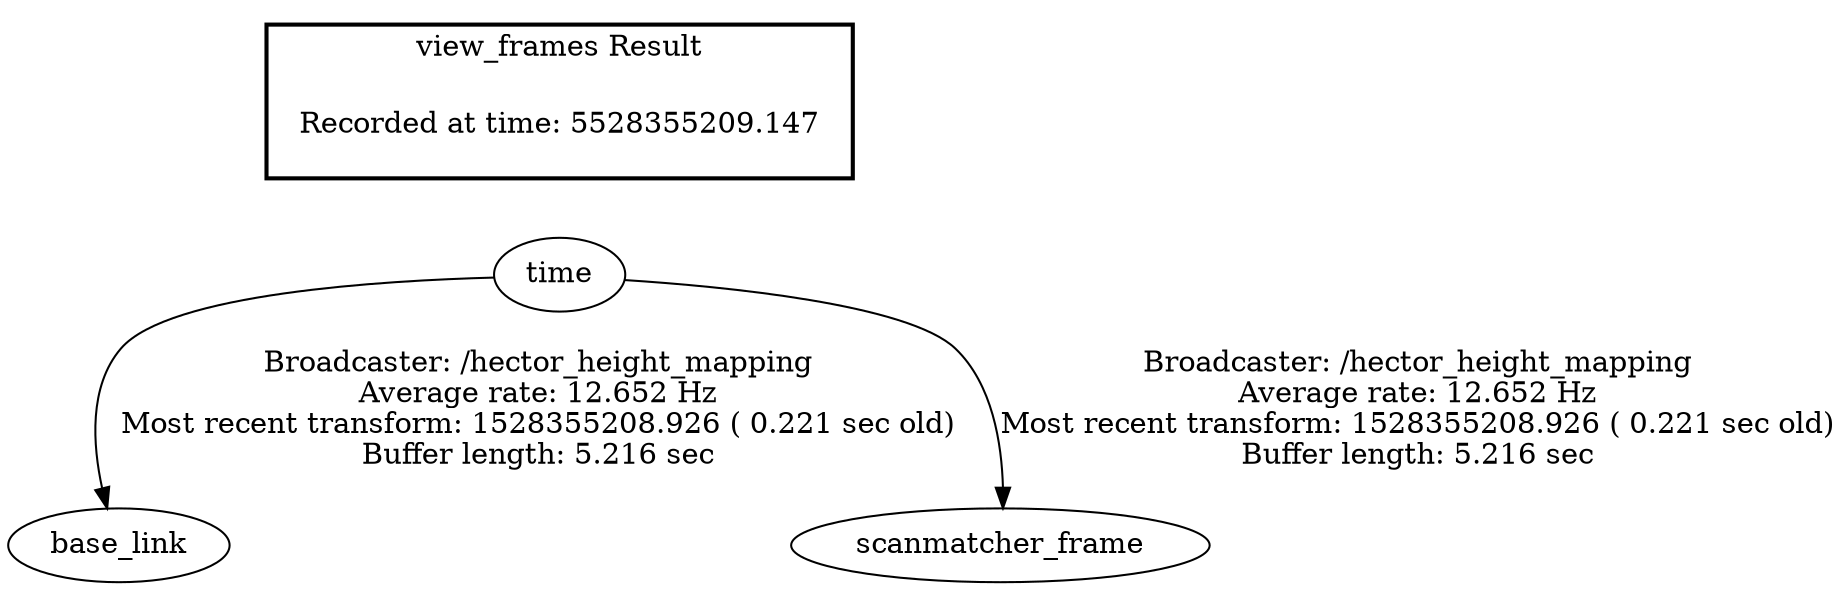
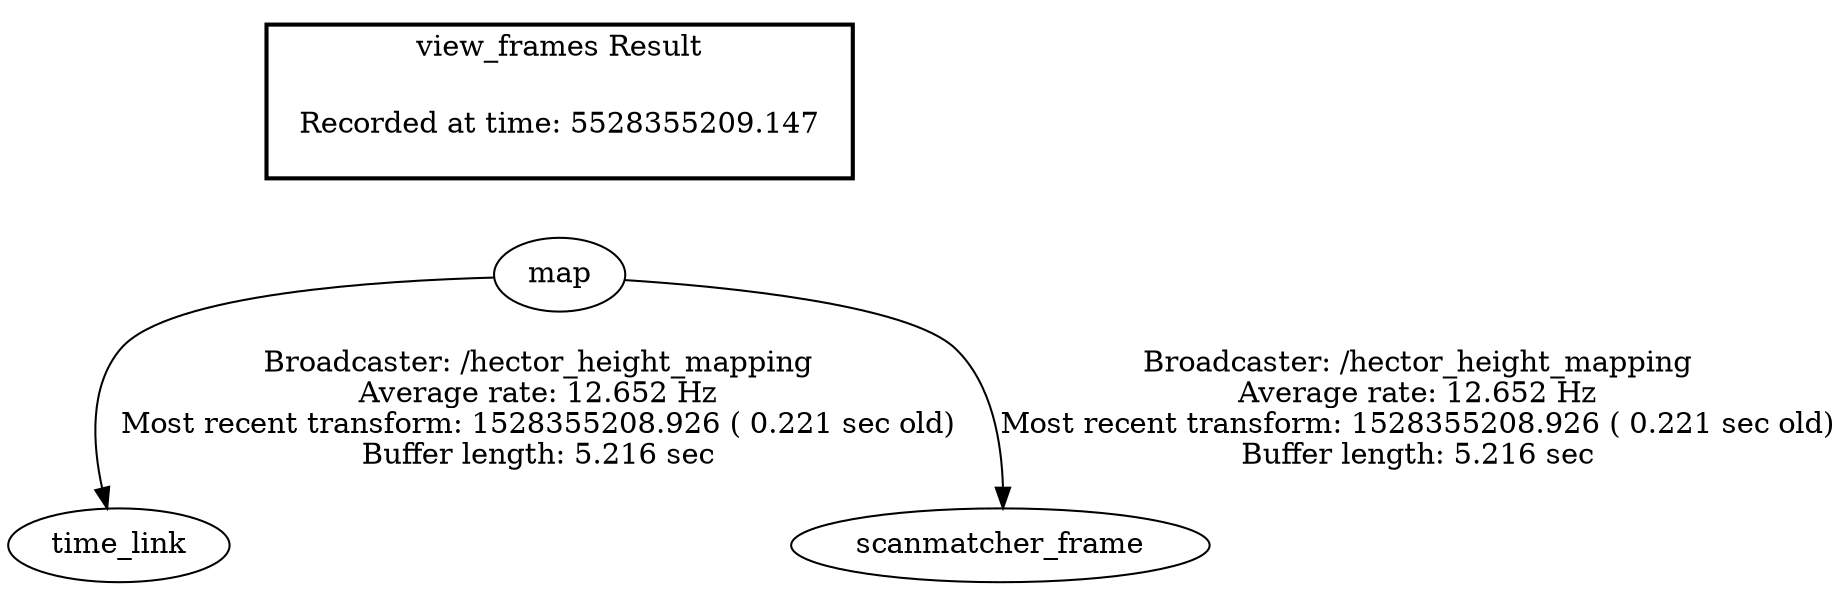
(560, 275) -> (560, 275)
(119, 545) -> (119, 545)
